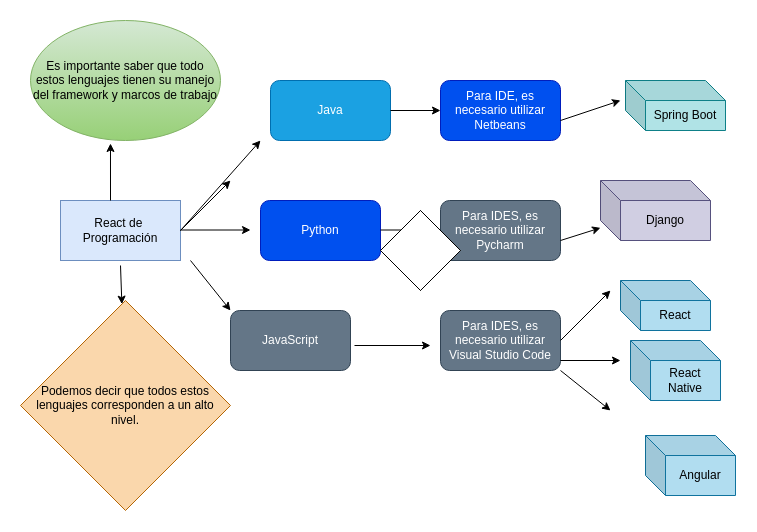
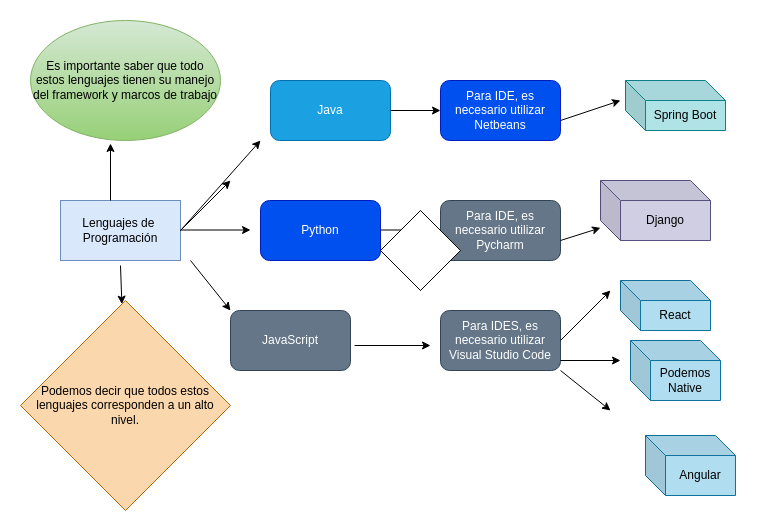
(121, 231) -> (121, 231)
(501, 231) -> (501, 231)
(686, 381) -> (686, 381)
